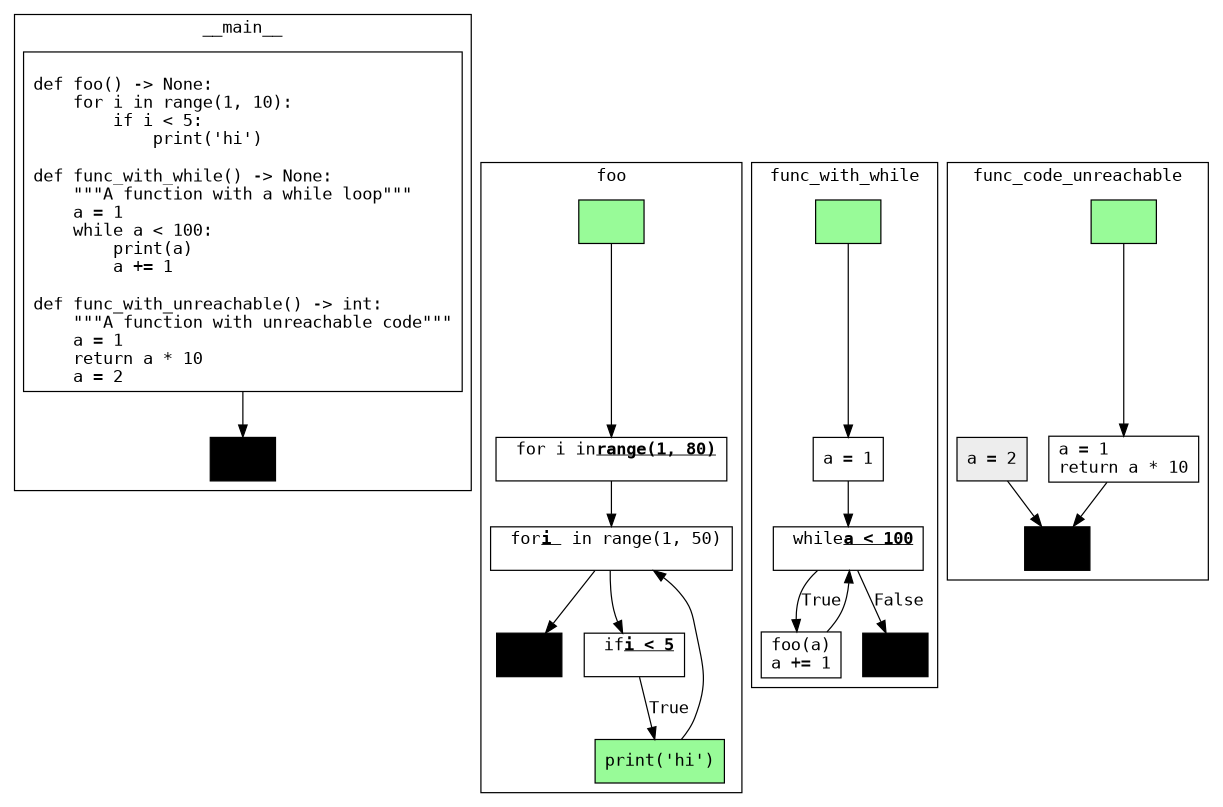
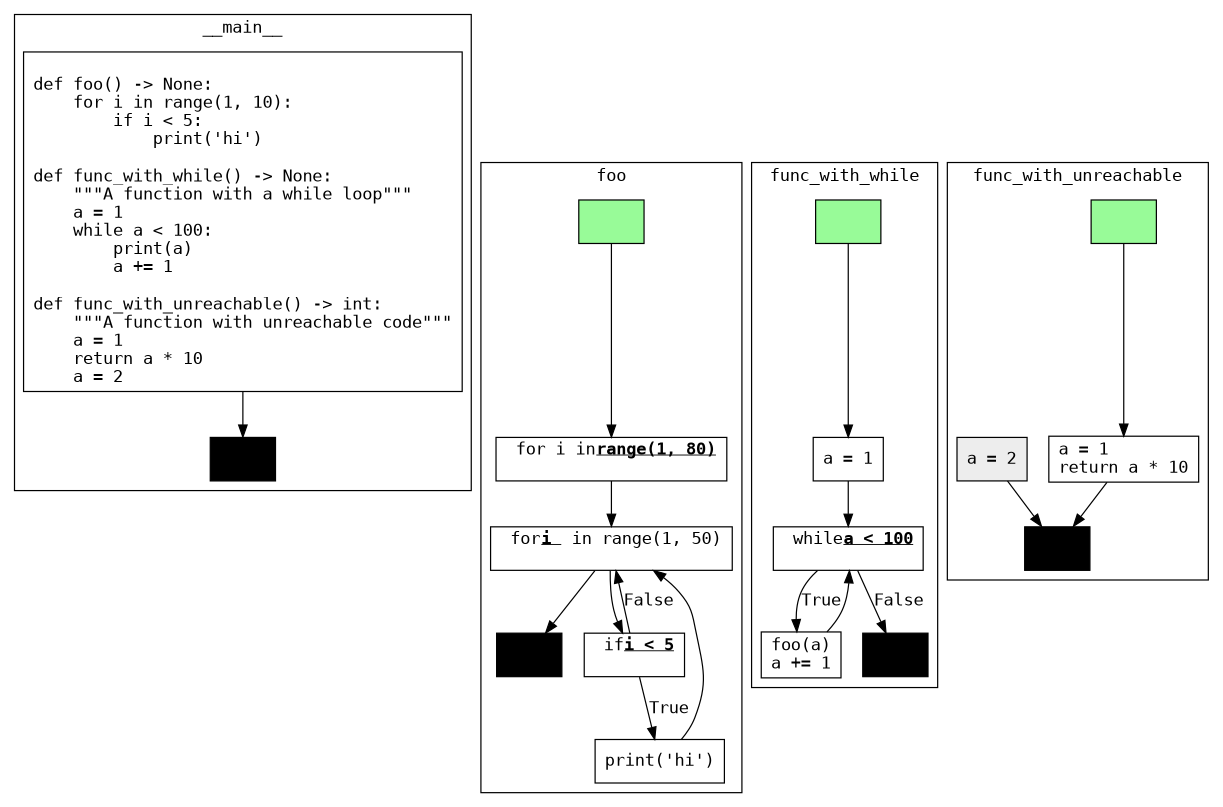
(1078, 176) -> (1078, 176)
none -> (624, 608)
(660, 761) -> (660, 761)
